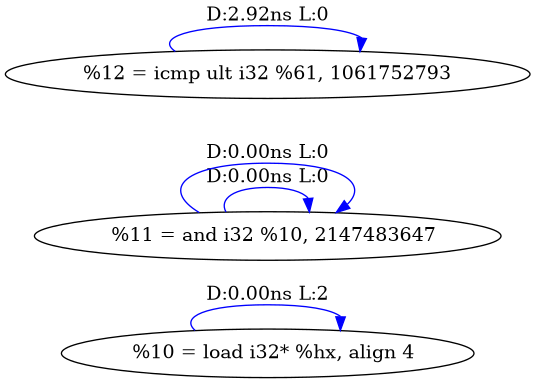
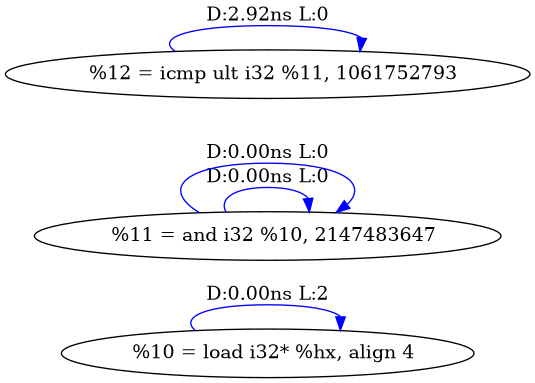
(268, 74) -> (268, 74)
